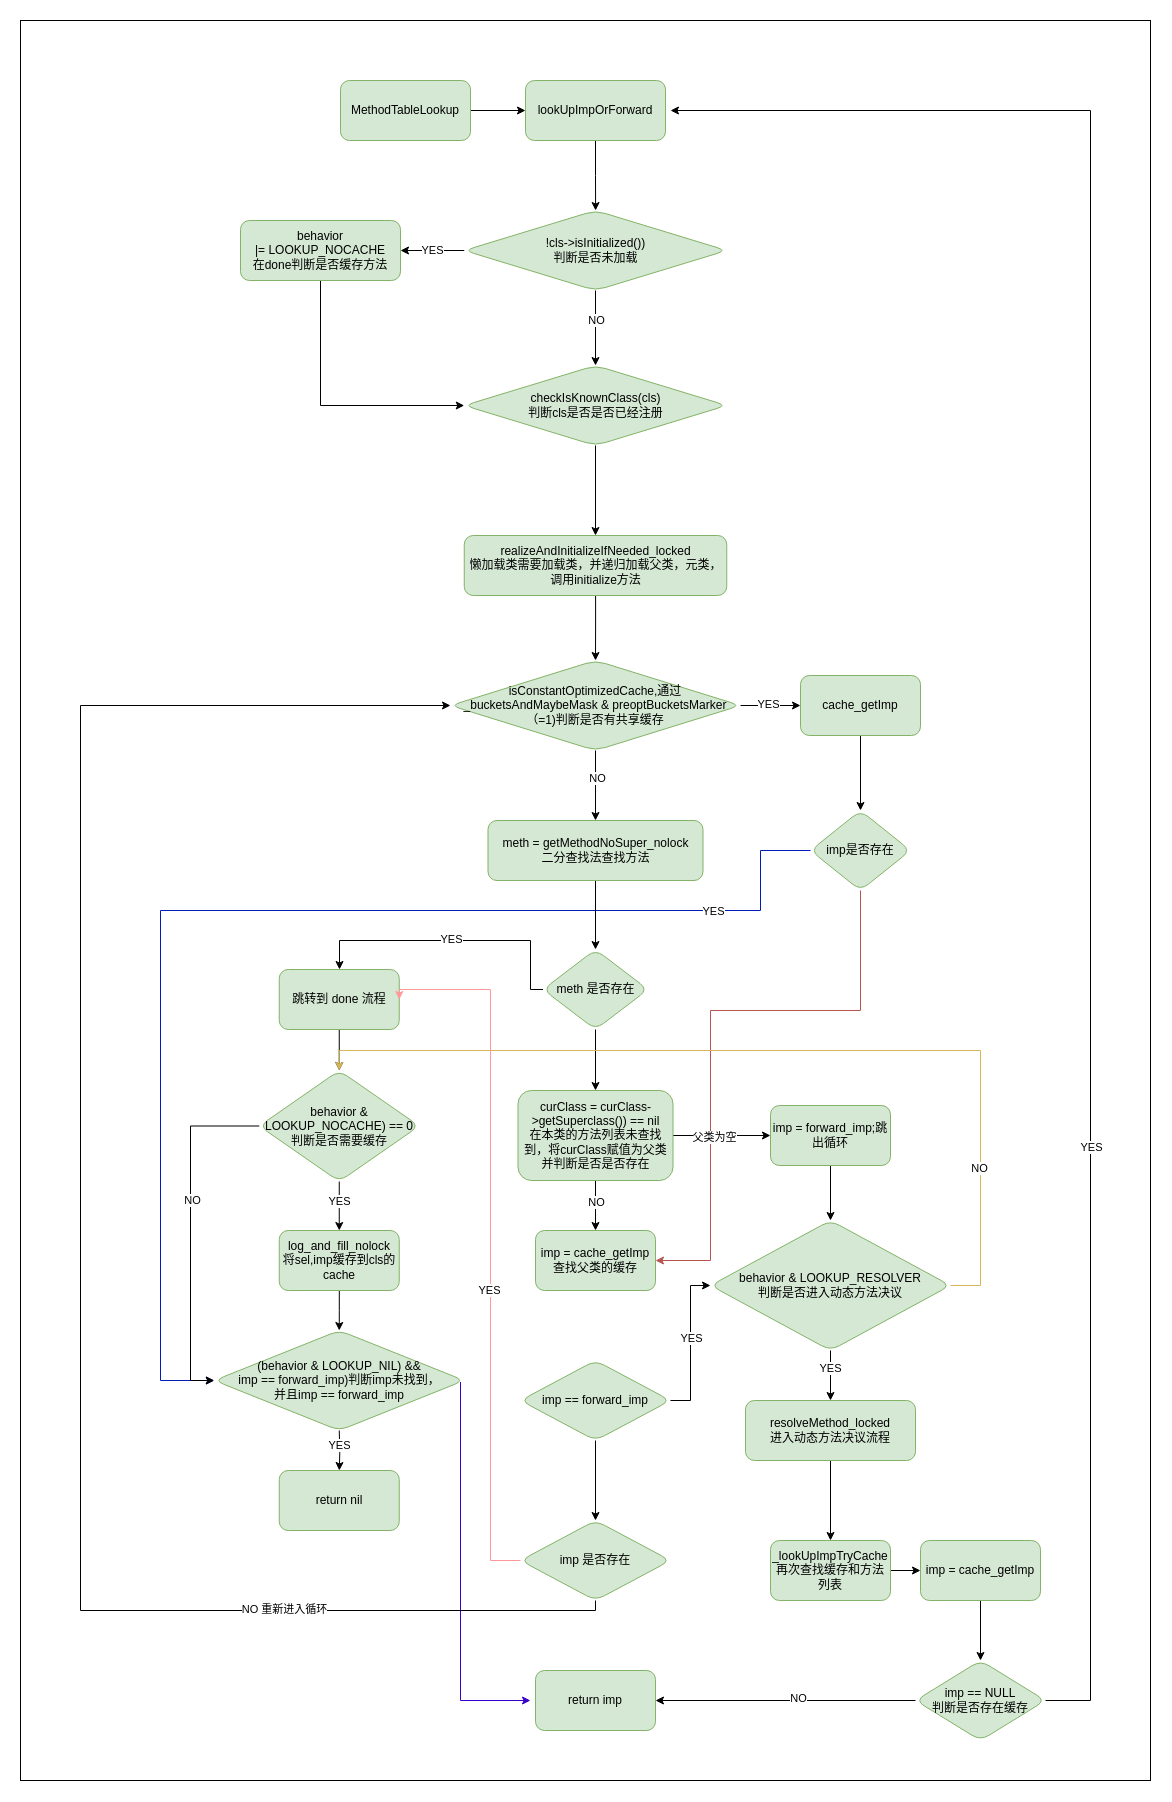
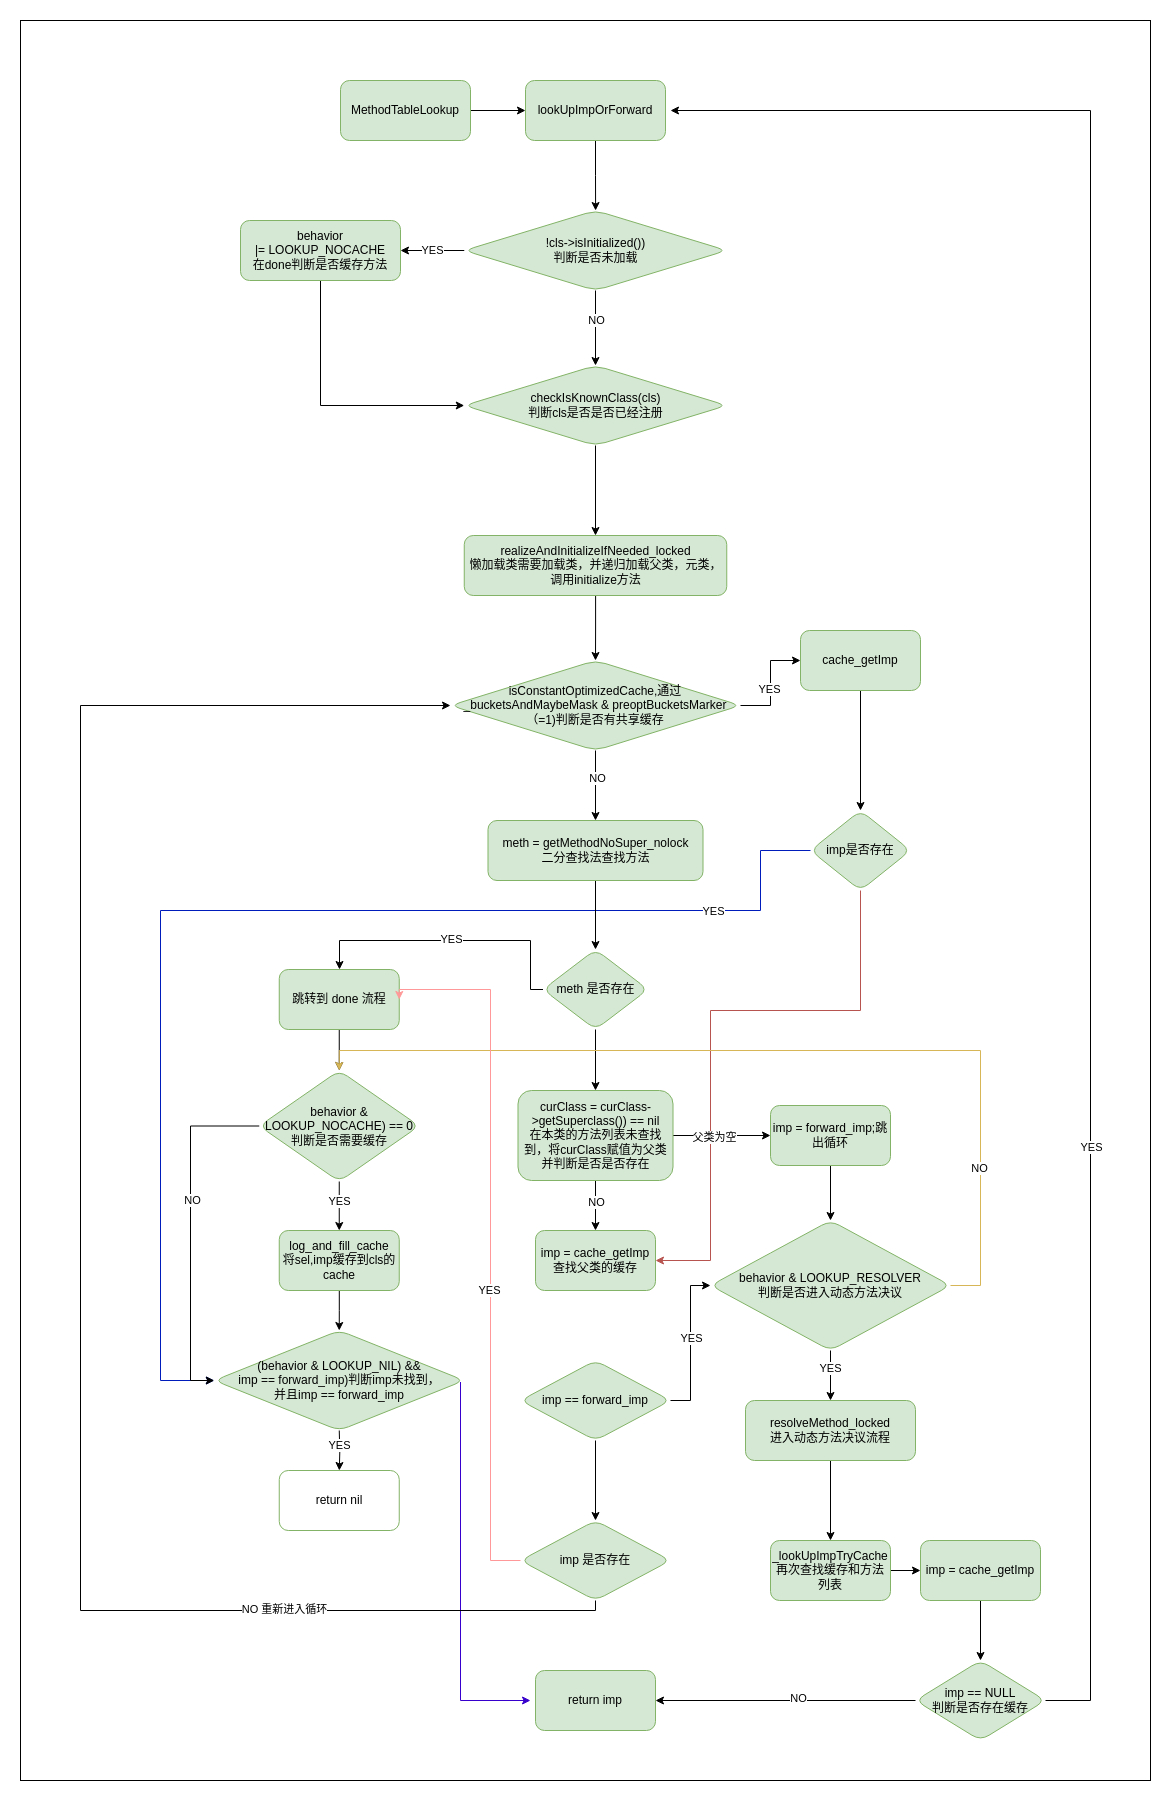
(861, 706) -> (861, 661)
(340, 1261) -> (340, 1261)
(339, 1501) -> (339, 1501)
